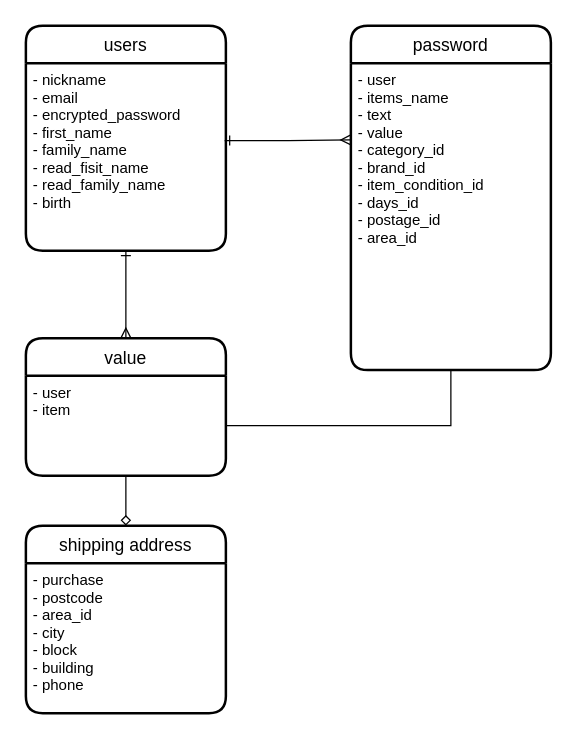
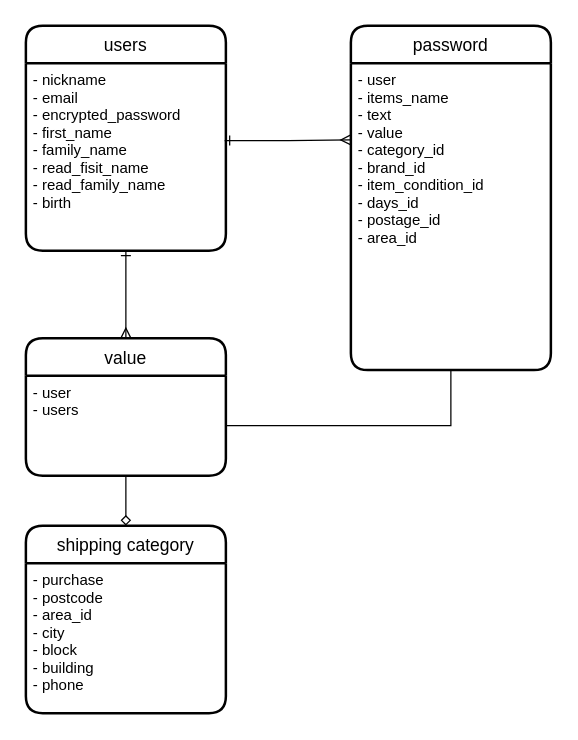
(56, 393) -> (56, 393)
(125, 545) -> (125, 545)
